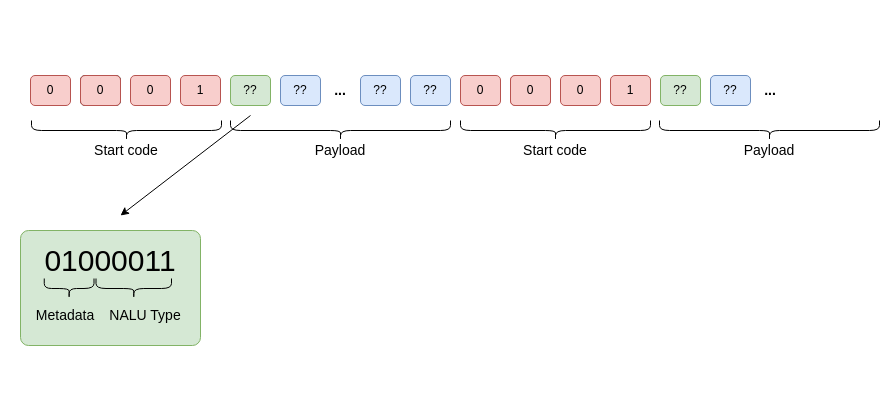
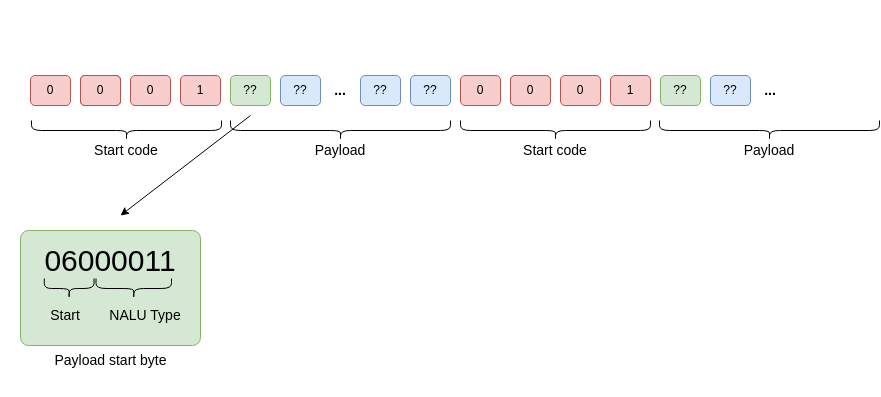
(111, 261) -> (111, 261)
(66, 316) -> (66, 316)
none -> (111, 361)
